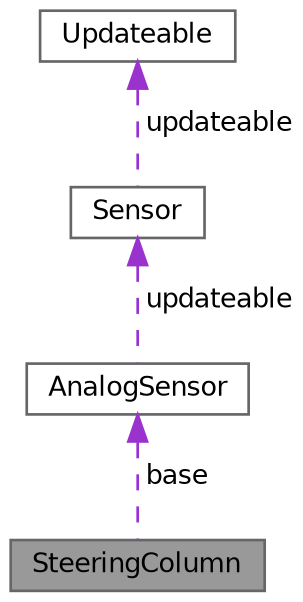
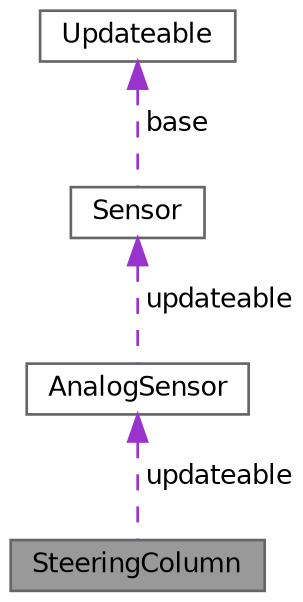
(215, 124) -> (174, 124)
(174, 477) -> (215, 477)
